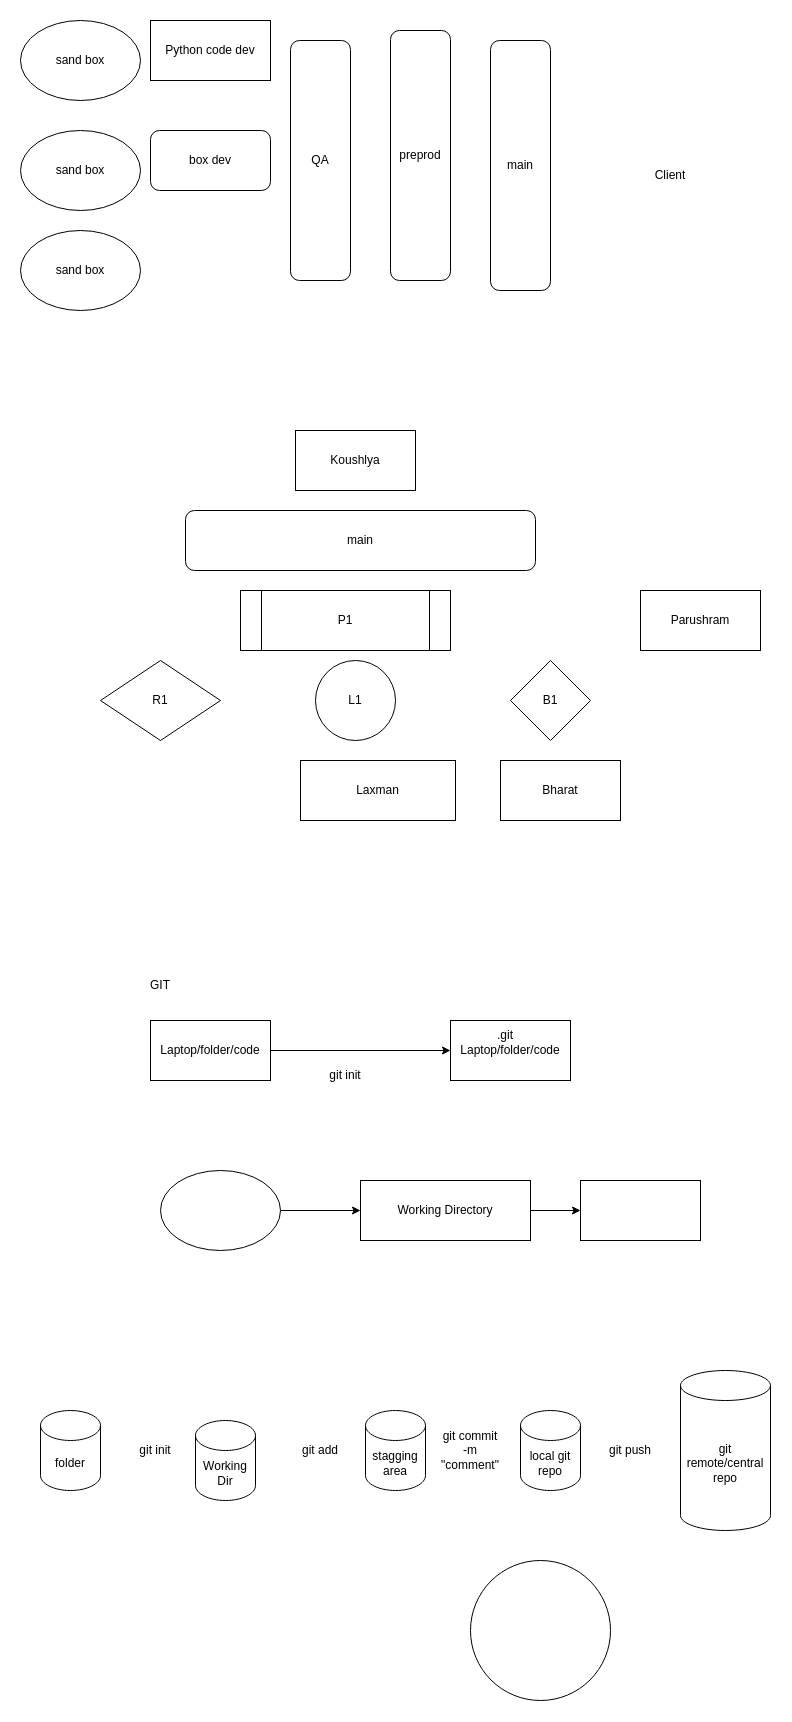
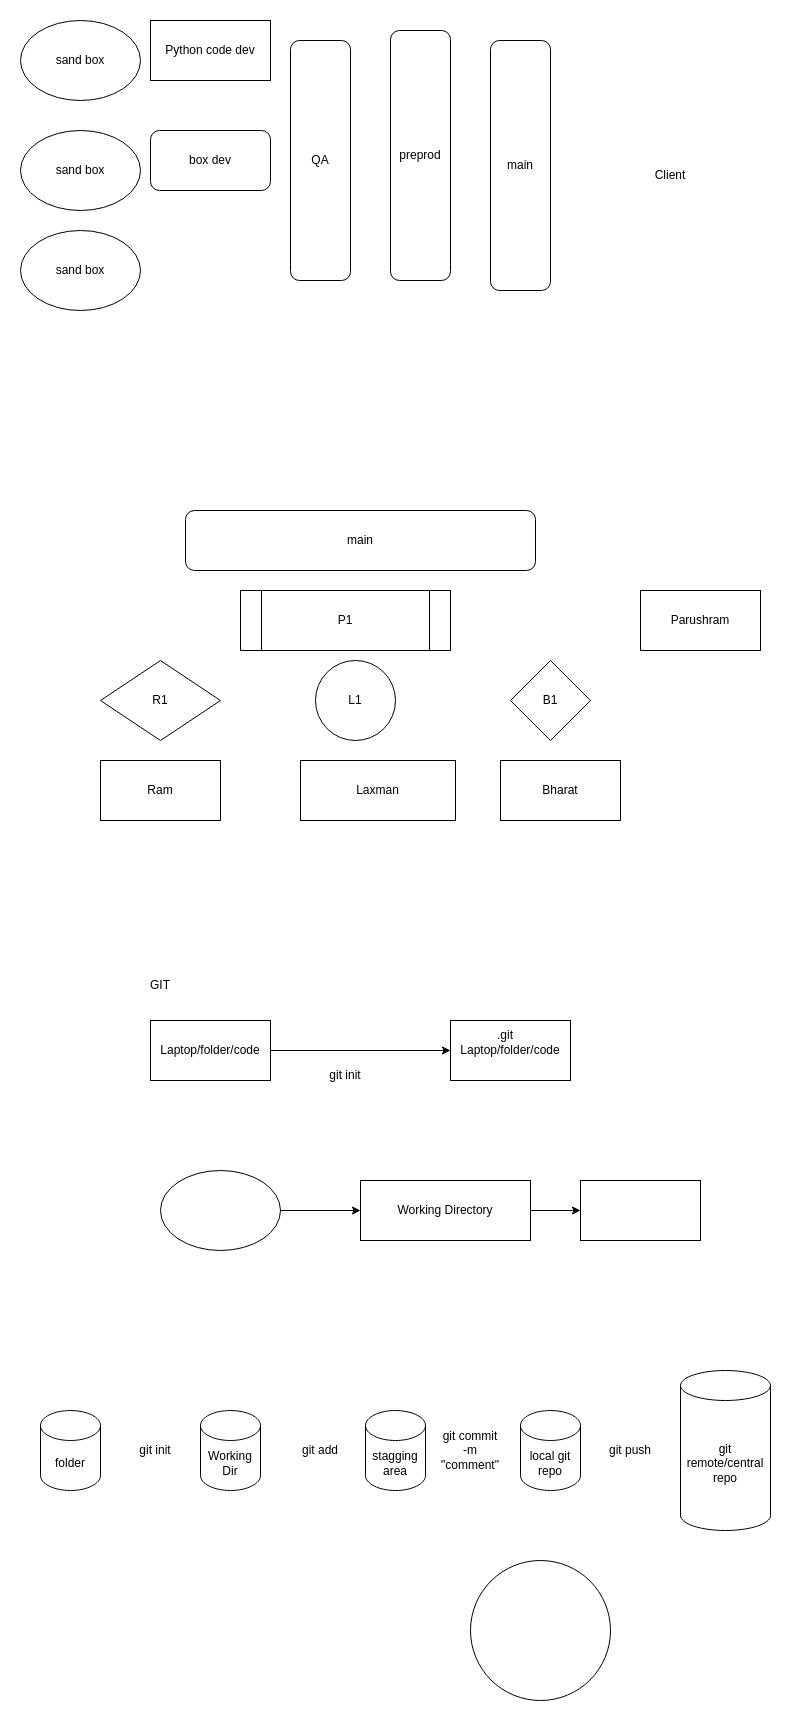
(356, 461) -> none
none -> (161, 791)
(226, 1461) -> (231, 1451)
